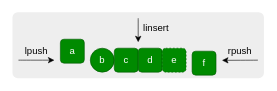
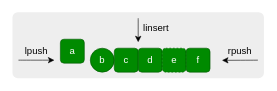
(204, 63) -> (198, 60)
